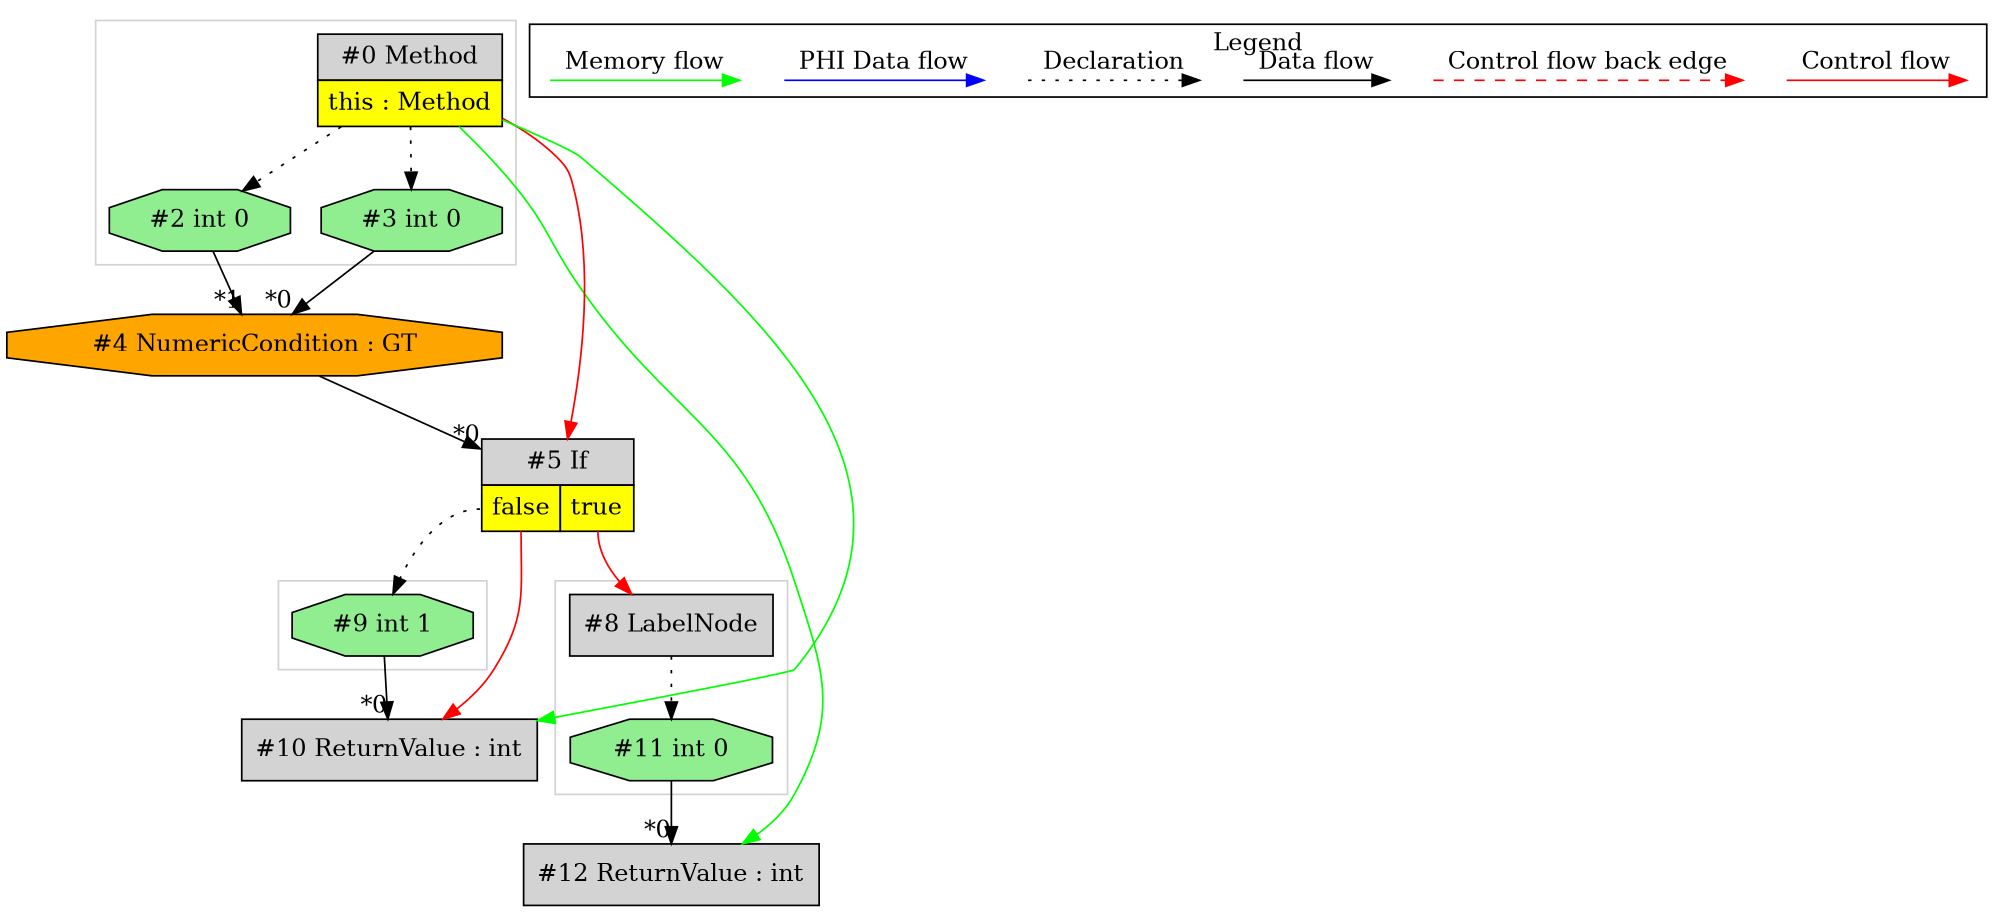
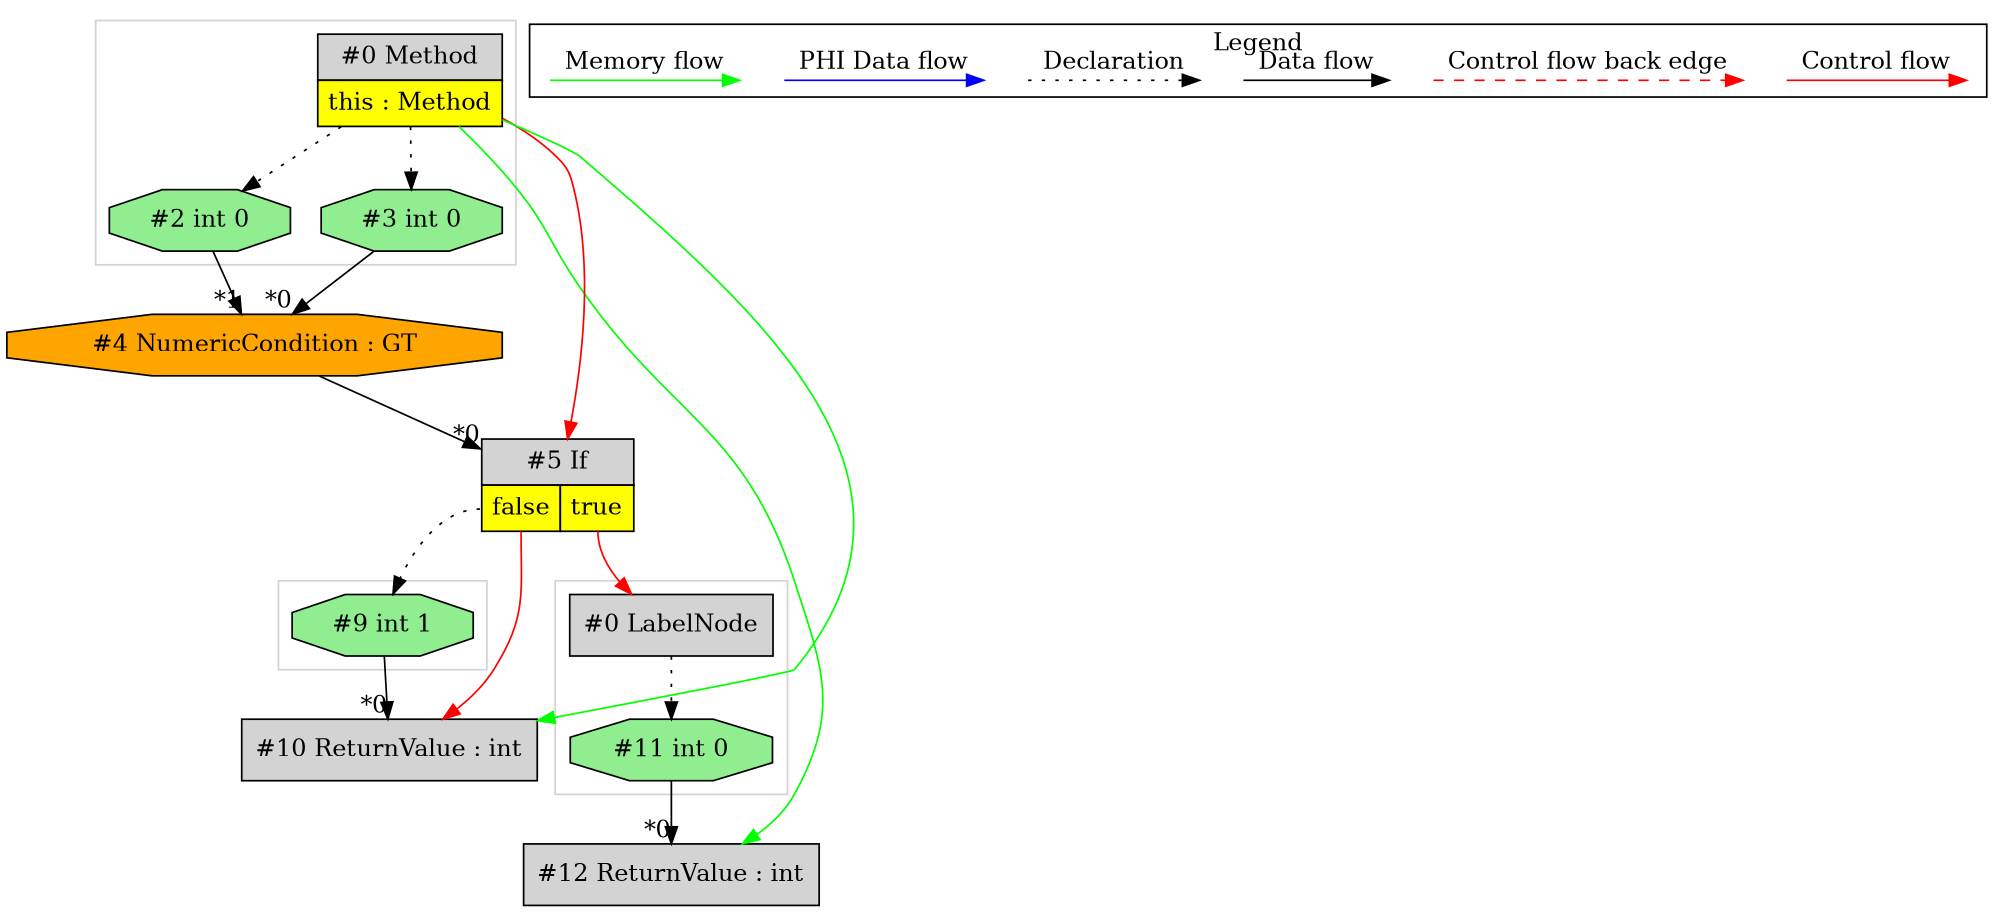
(671, 625) -> (671, 625)
